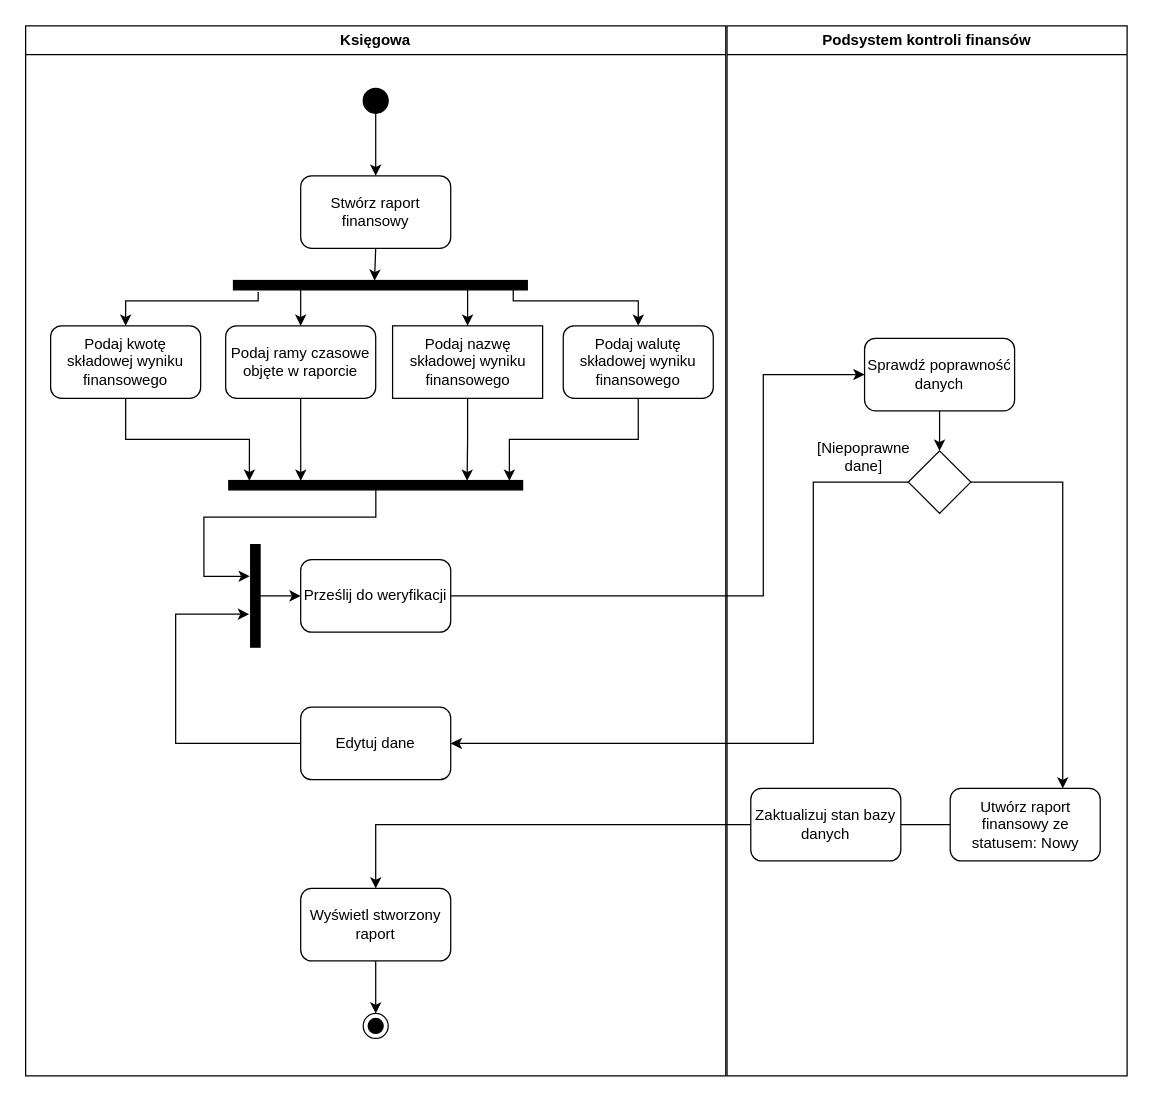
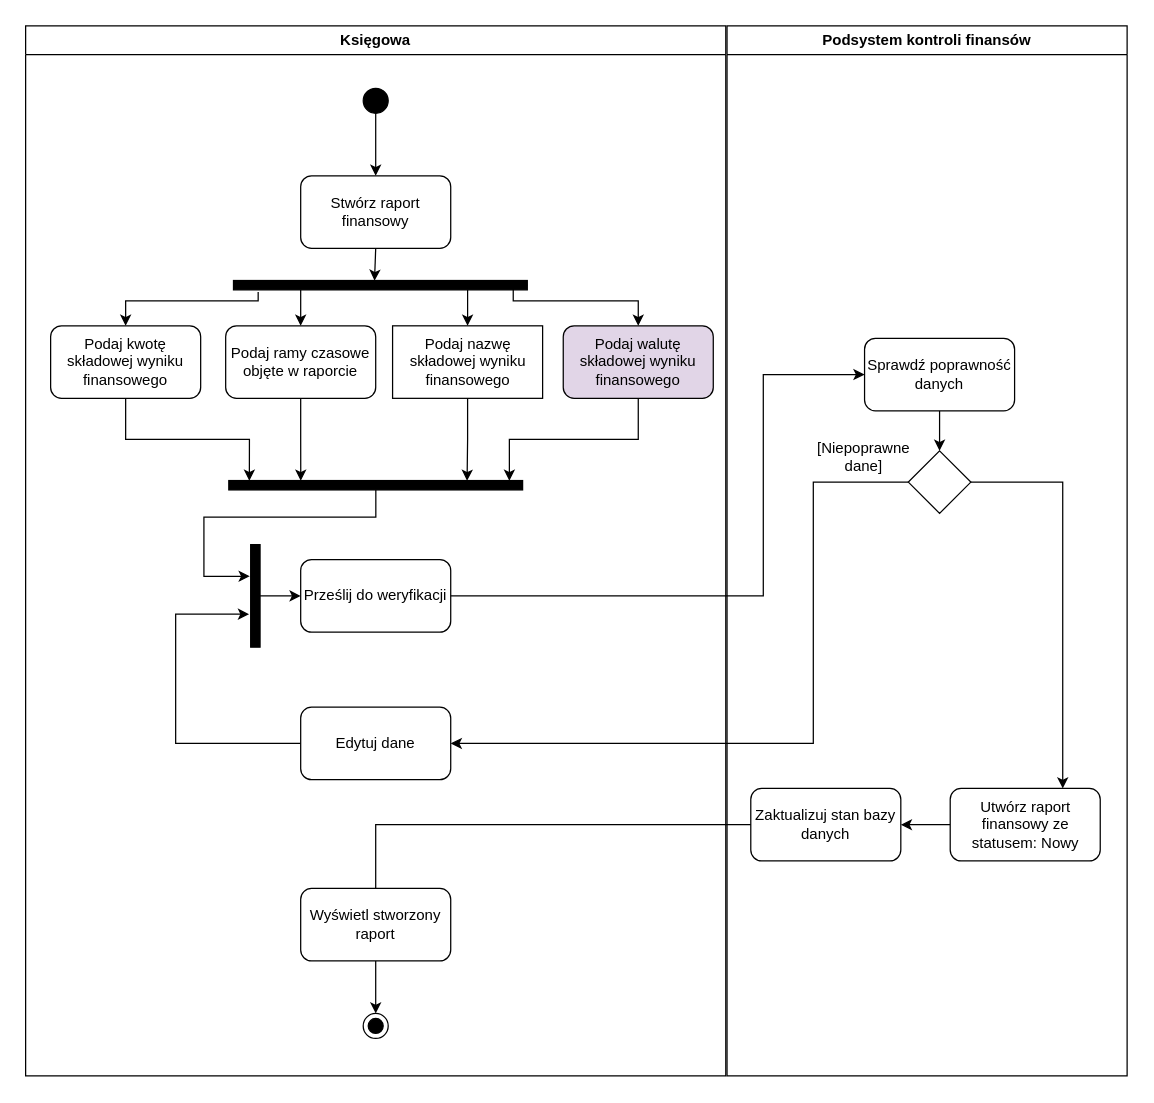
(638, 362) -> (638, 362)
(907, 824) -> (911, 824)
(376, 878) -> (376, 881)
